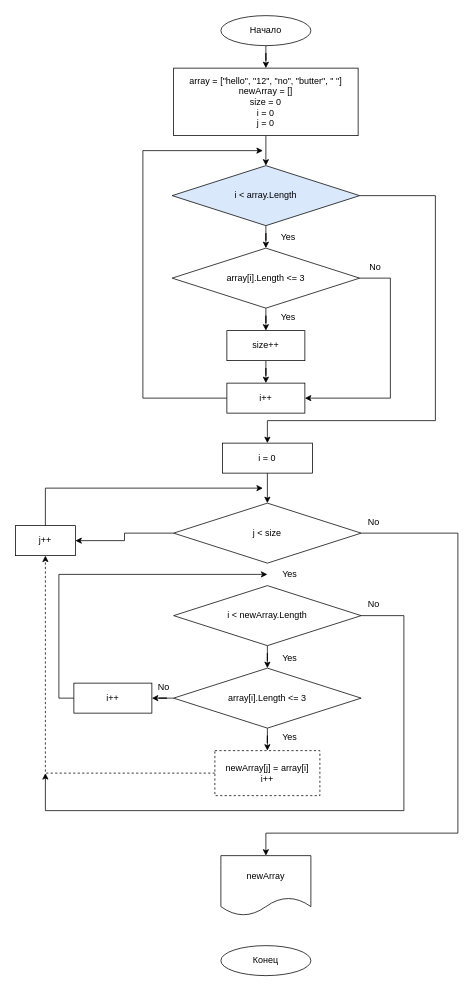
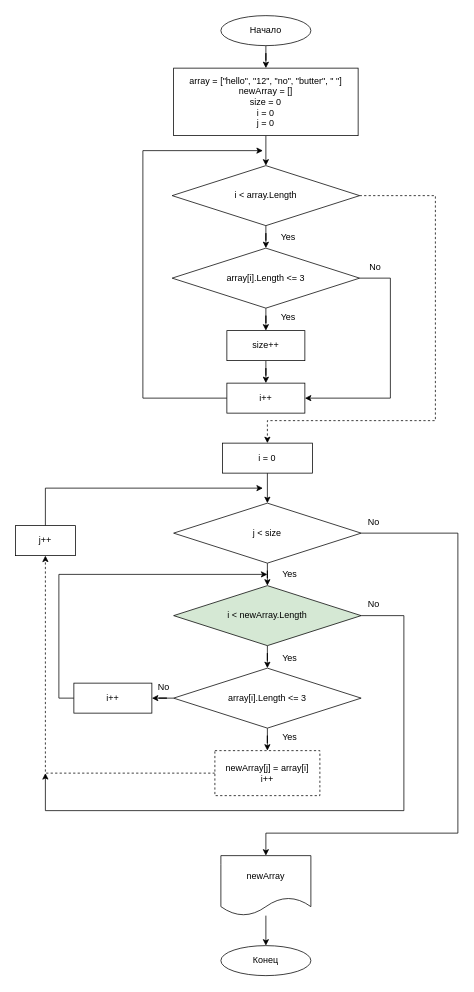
(266, 195) -> (266, 195)
(435, 362) -> (435, 362)
(106, 540) -> (267, 577)
(267, 615) -> (267, 615)
none -> (266, 939)
